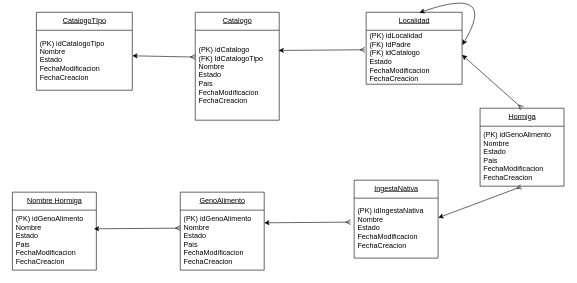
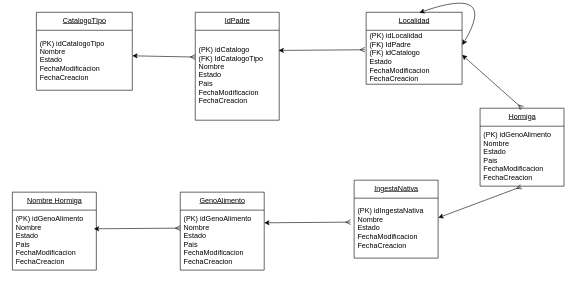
(238, 21) -> (238, 21)
